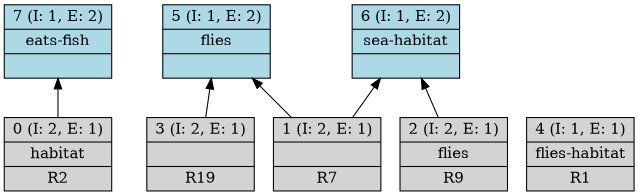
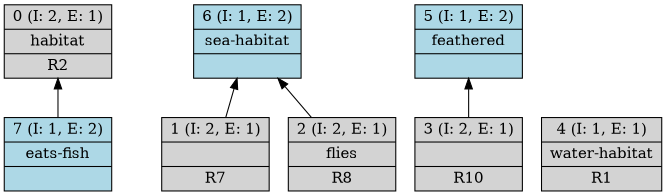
(217, 41) -> (469, 41)
(276, 102) -> none
(58, 103) -> (58, 103)
(580, 154) -> (602, 154)
(201, 178) -> (469, 178)
(454, 178) -> (342, 178)
